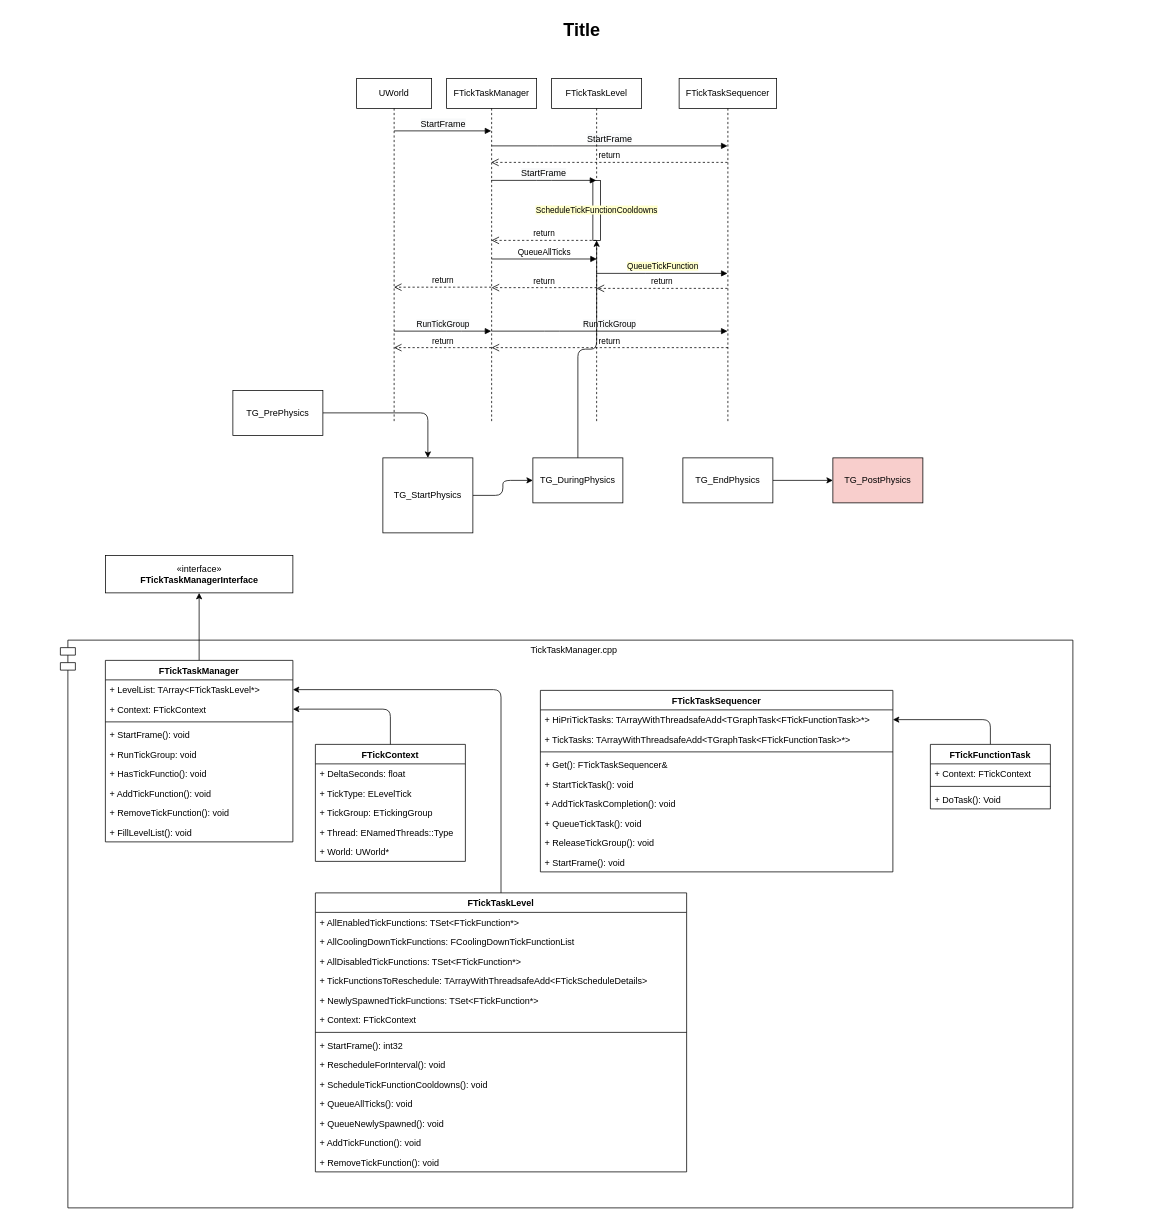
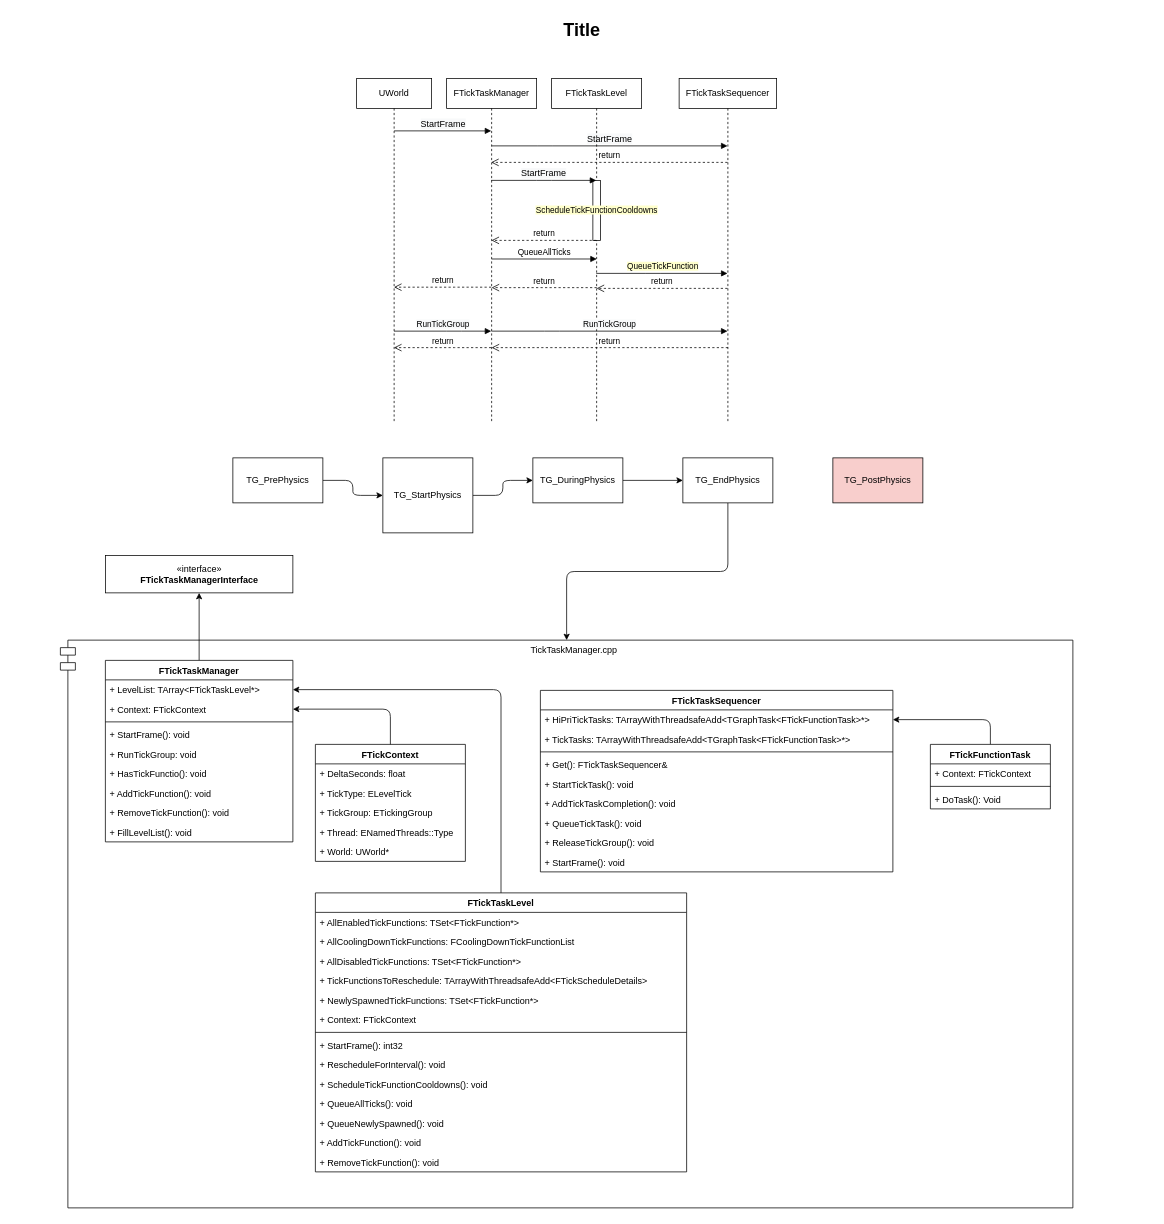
(578, 399) -> (650, 480)
(278, 413) -> (278, 480)
(800, 480) -> (620, 572)
